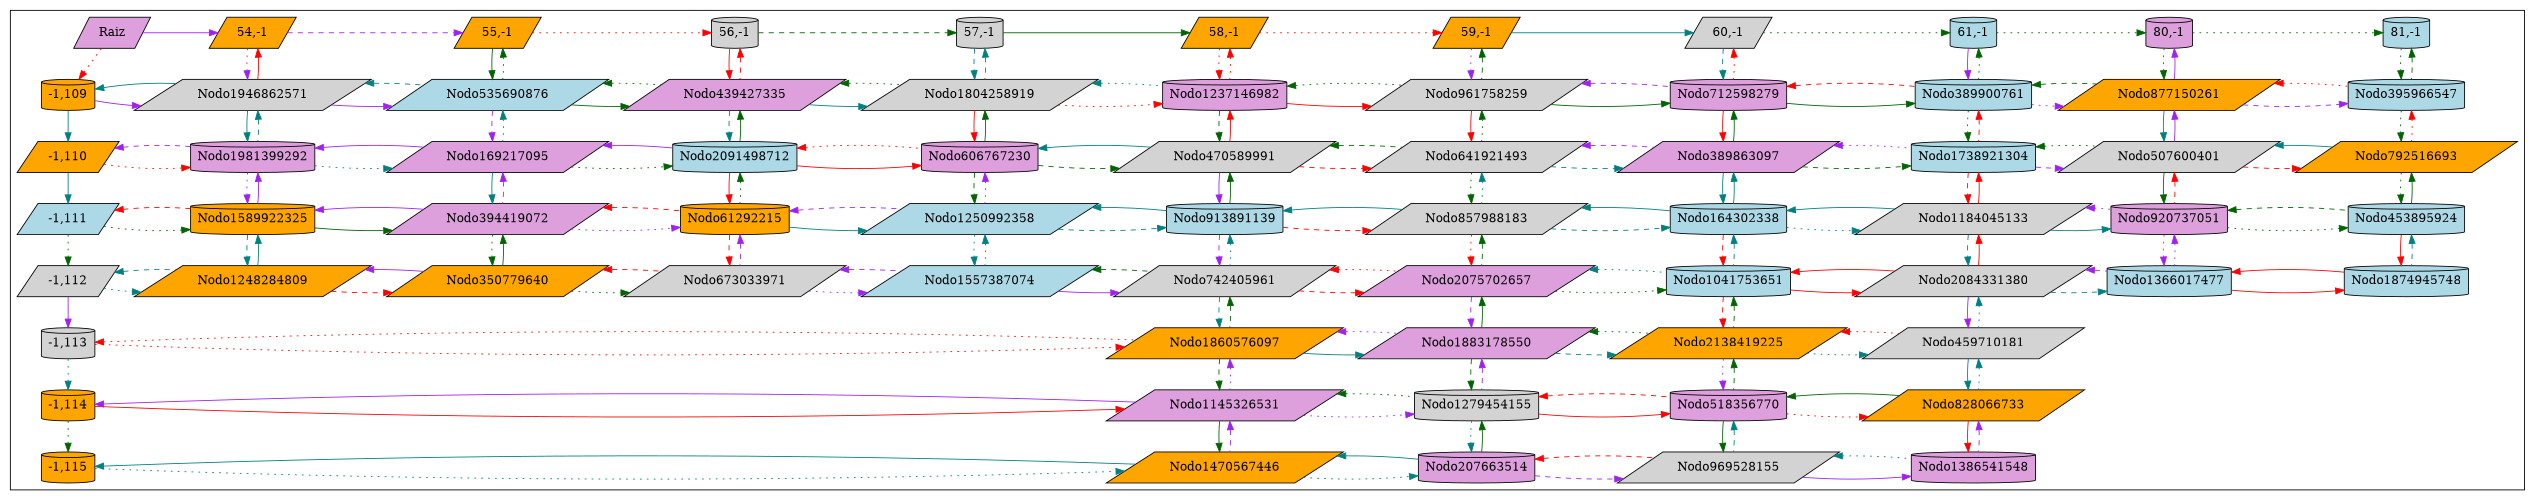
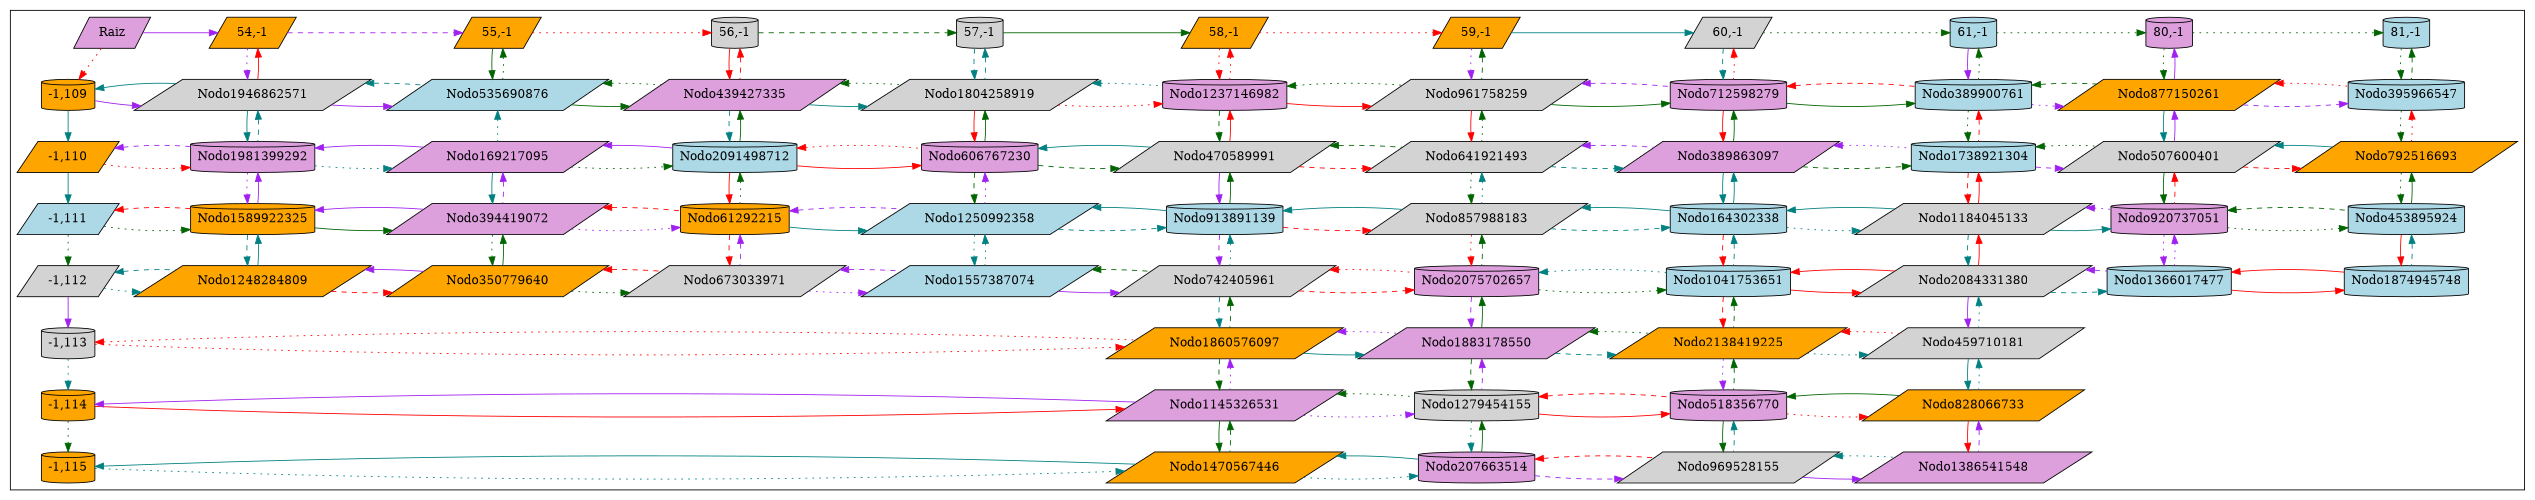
(492, 122) -> none
(1477, 281) -> (1477, 281)
(1231, 441) -> (1231, 441)
(1973, 467) -> (1973, 467)
